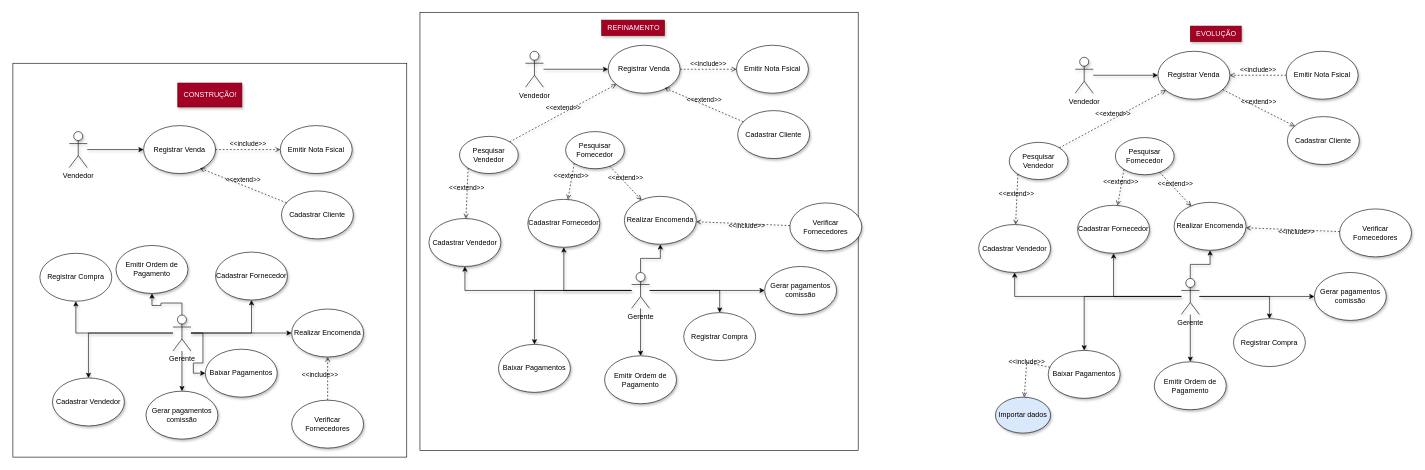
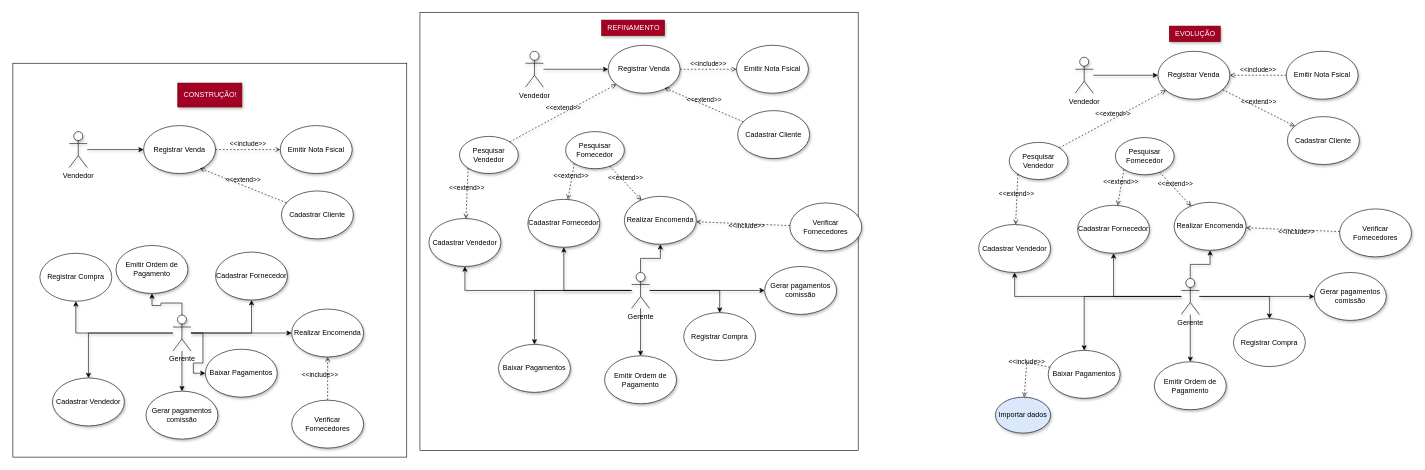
(1216, 34) -> (1195, 34)
